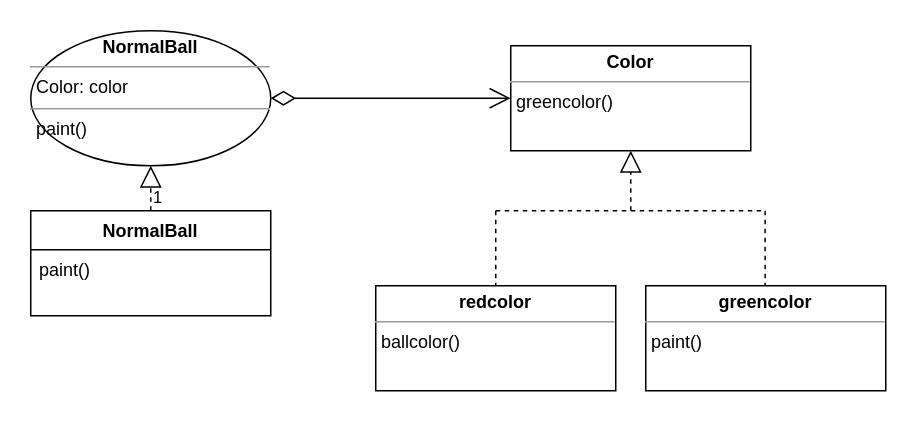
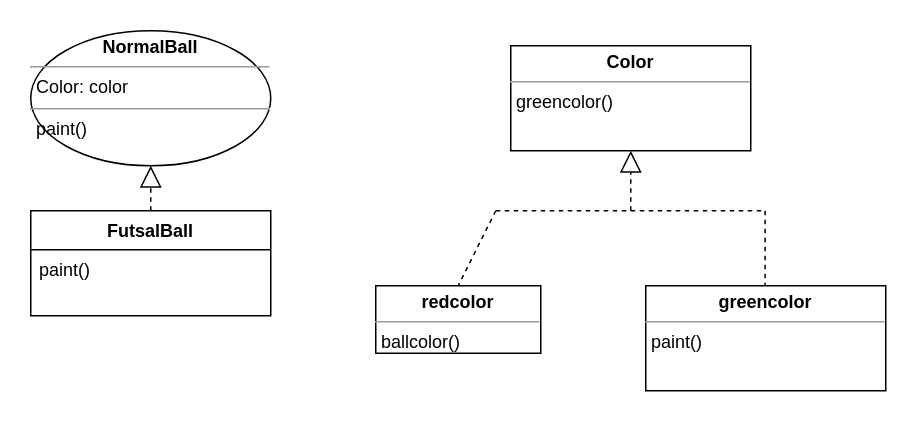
(401, 98) -> none
(150, 231) -> (150, 231)
(496, 338) -> (458, 320)
